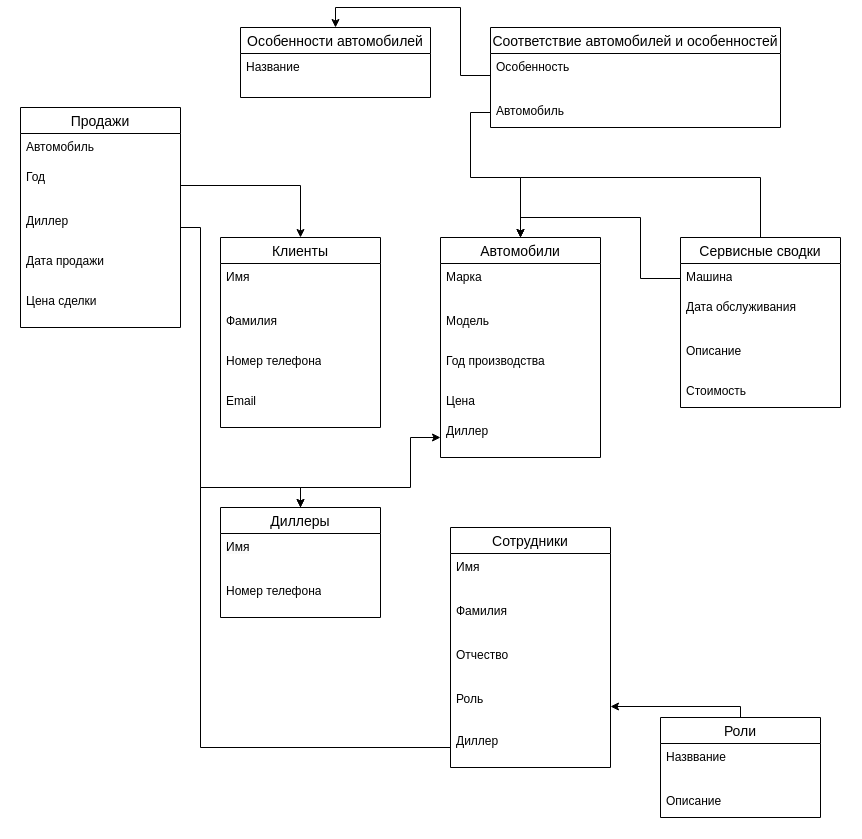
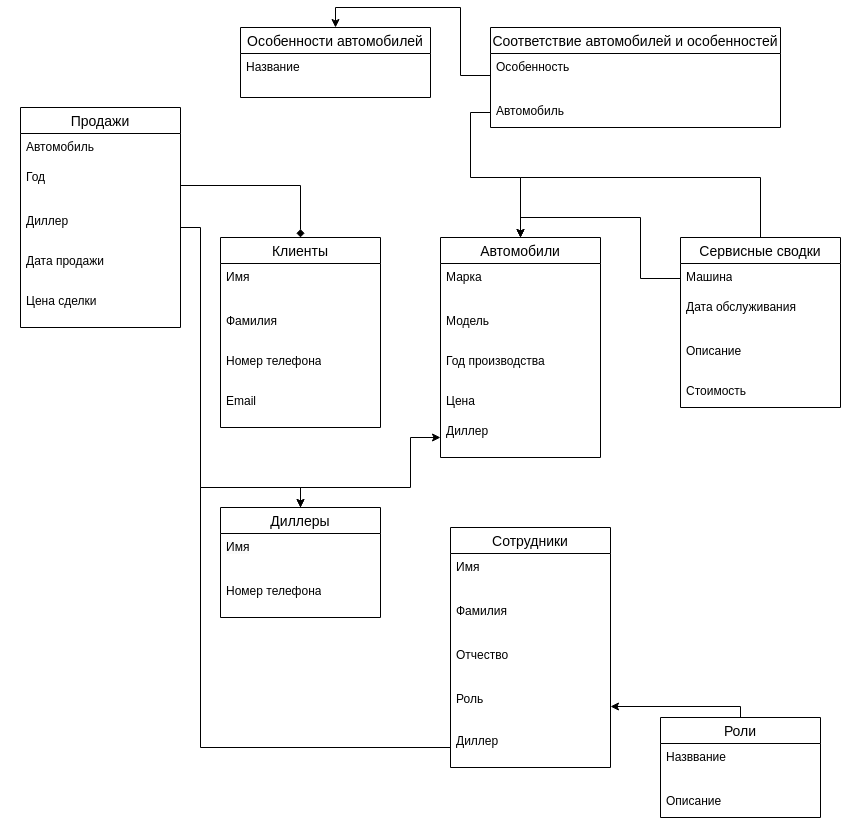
(301, 229) -> (301, 229)
